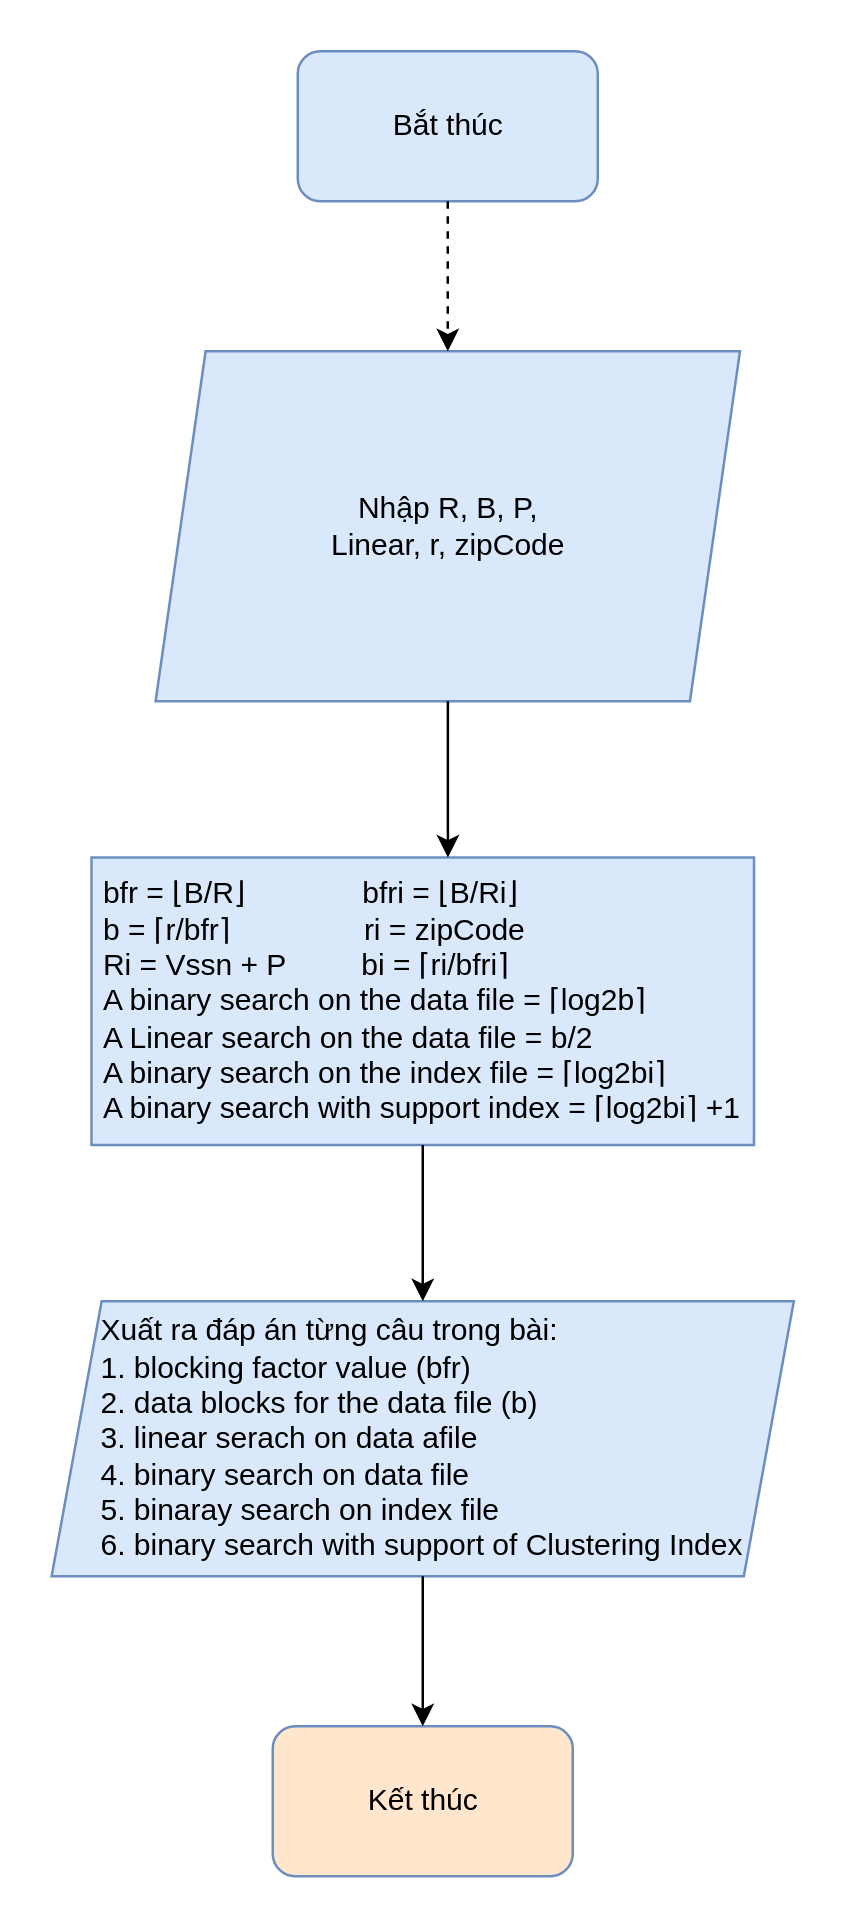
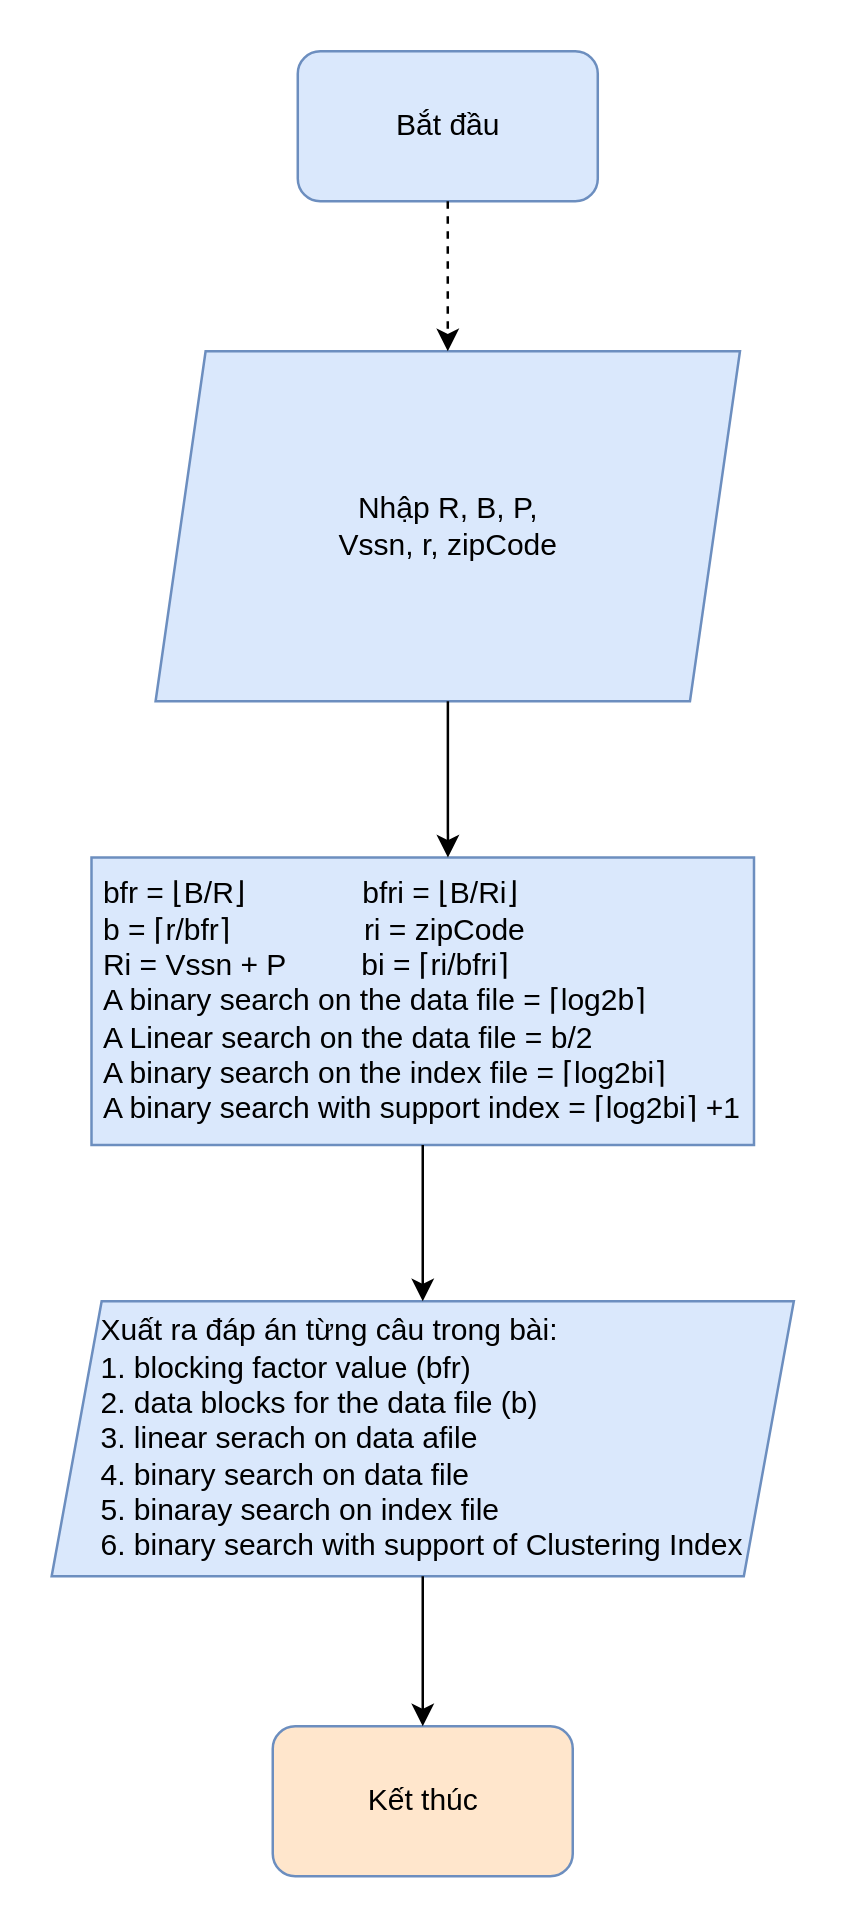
(449, 126) -> (449, 126)
(449, 526) -> (449, 526)
